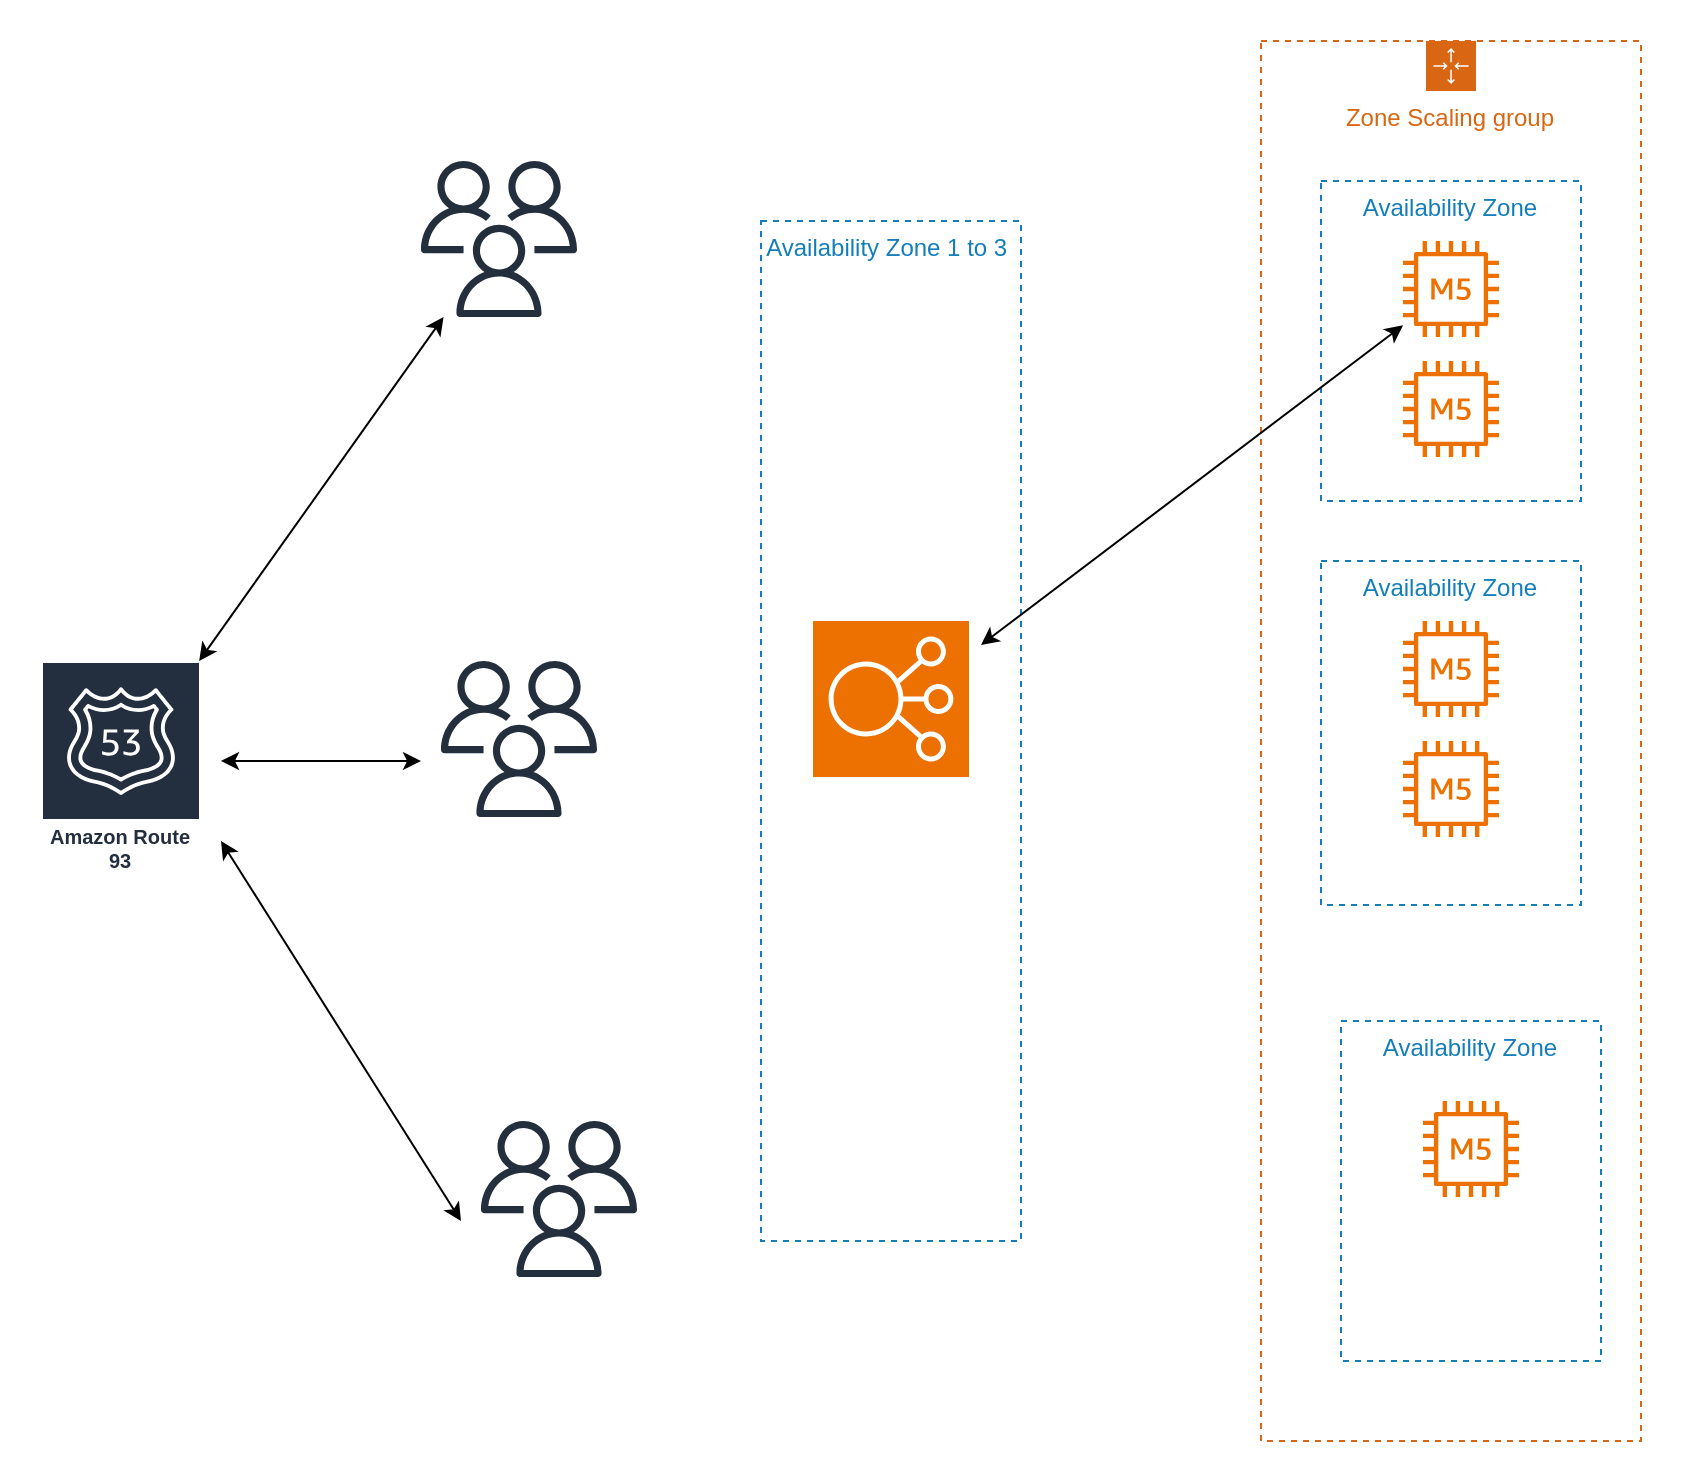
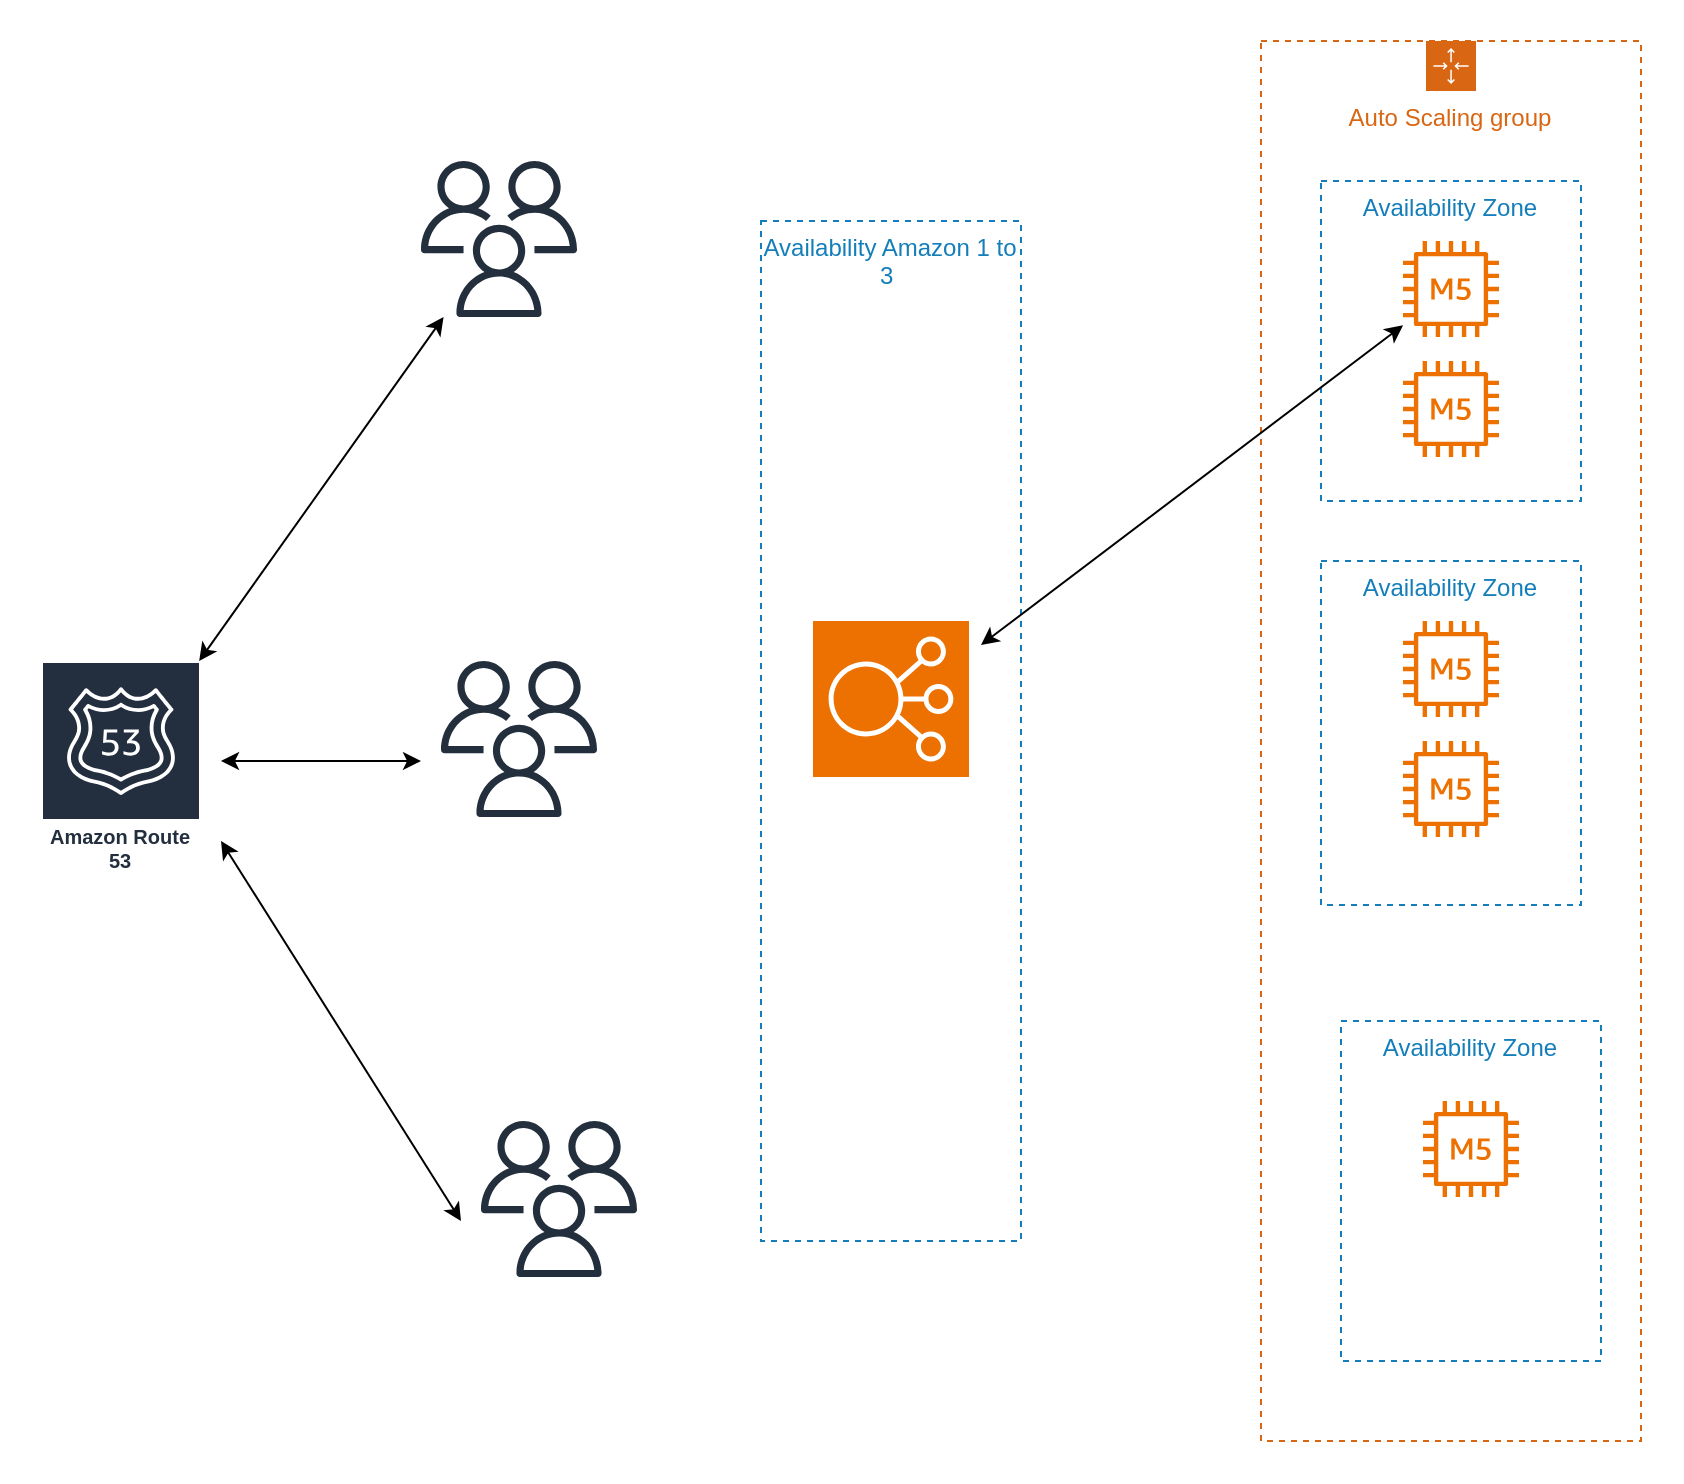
(1451, 119) -> (1451, 119)
(891, 264) -> (891, 264)
(121, 849) -> (121, 849)
